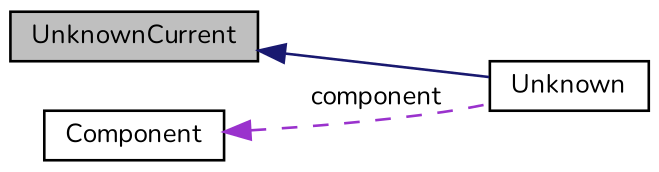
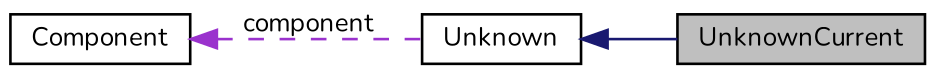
(387, 65) -> (643, 39)
